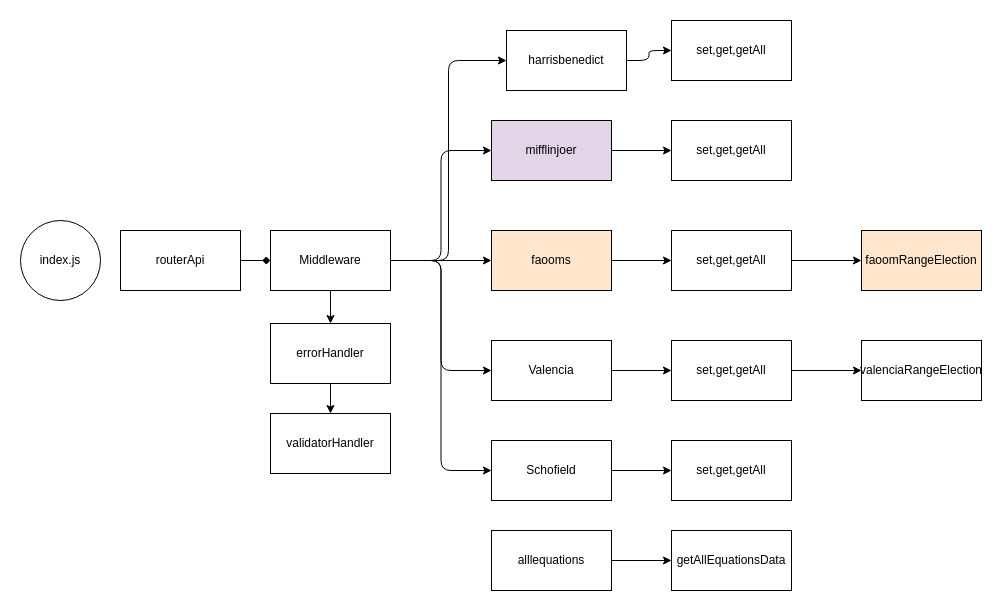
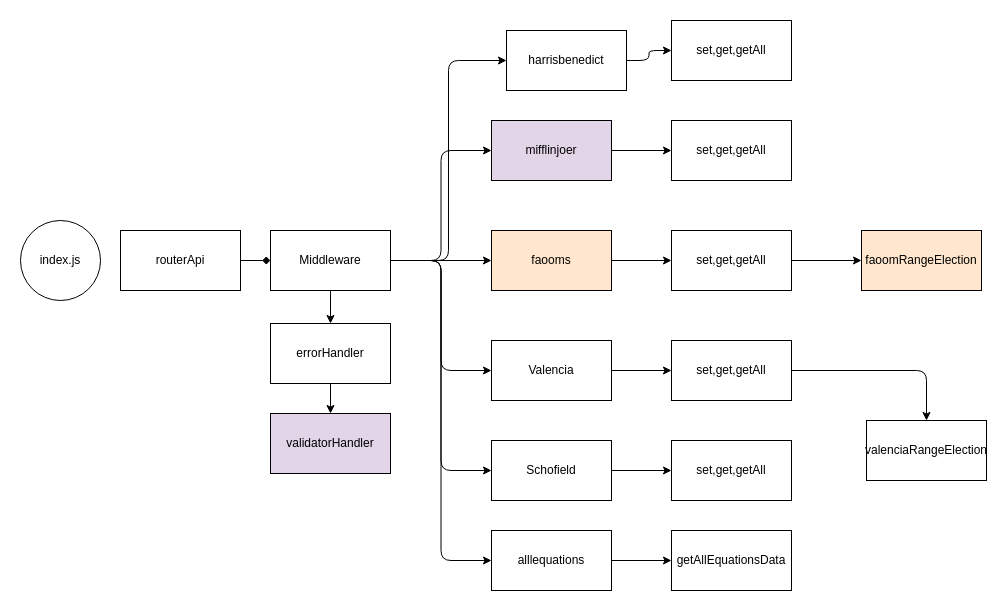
(922, 371) -> (927, 451)
(331, 444) -> (331, 444)
none -> (441, 531)
